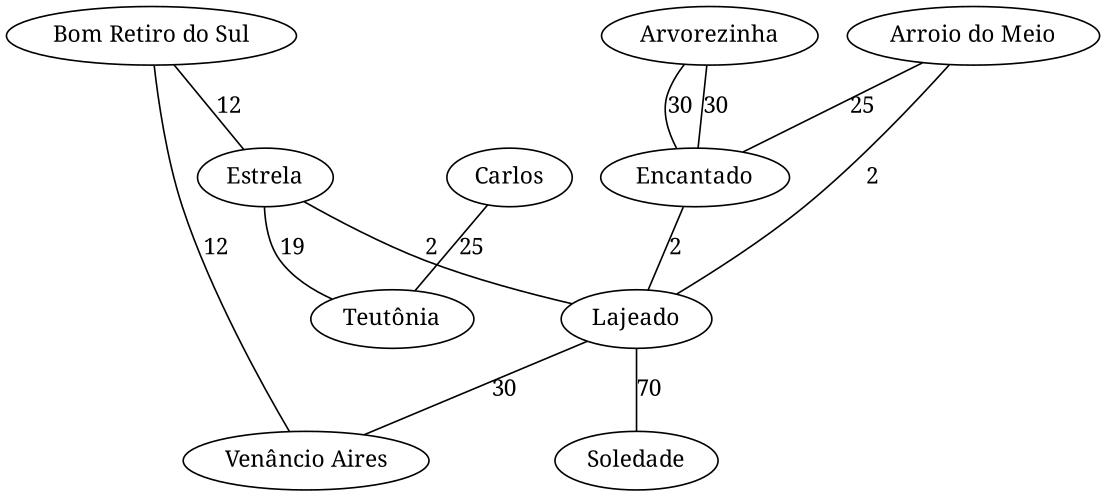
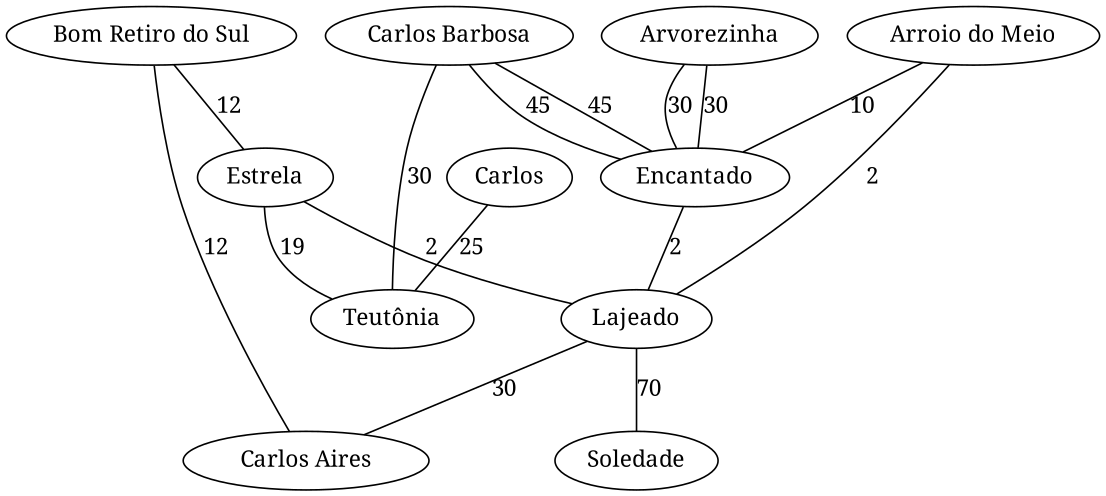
none -> (449, 36)
(863, 107) -> (863, 107)
(306, 461) -> (306, 461)
